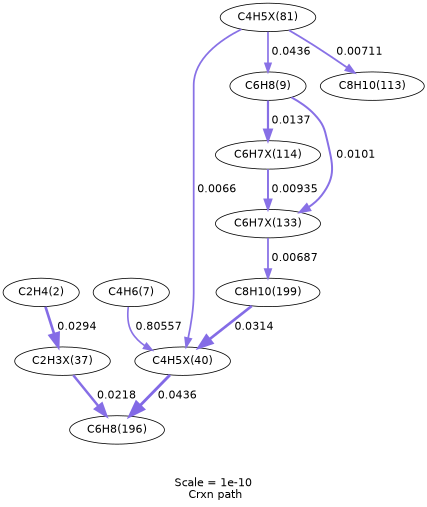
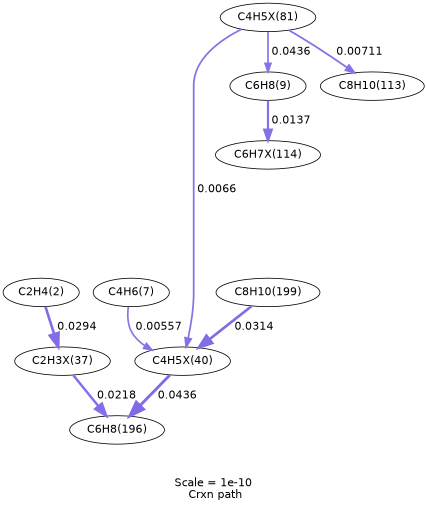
(268, 224) -> none
(157, 327) -> (157, 327)
